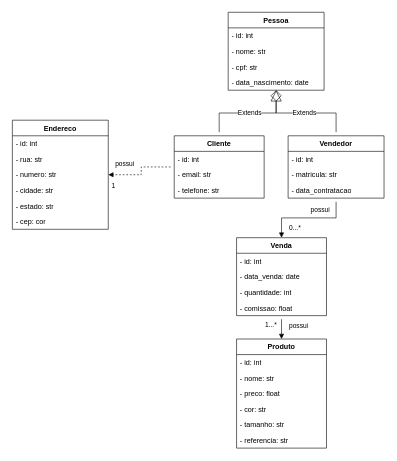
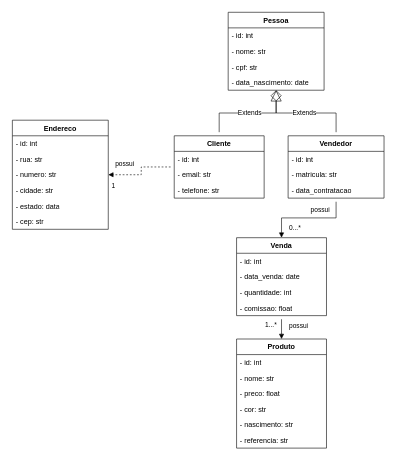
(39, 207) -> (41, 207)
(33, 222) -> (33, 222)
(266, 426) -> (271, 426)
